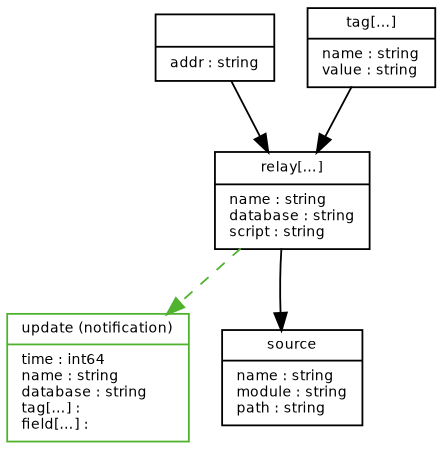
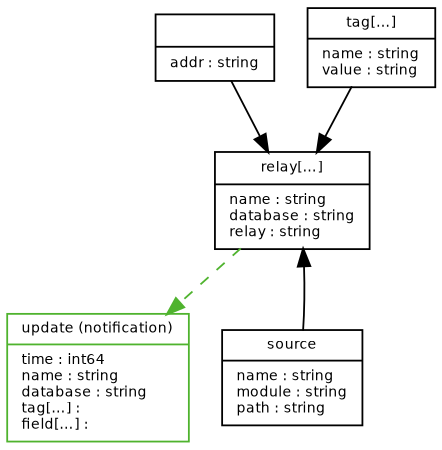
(278, 232) -> (276, 232)
(280, 281) -> (304, 299)
